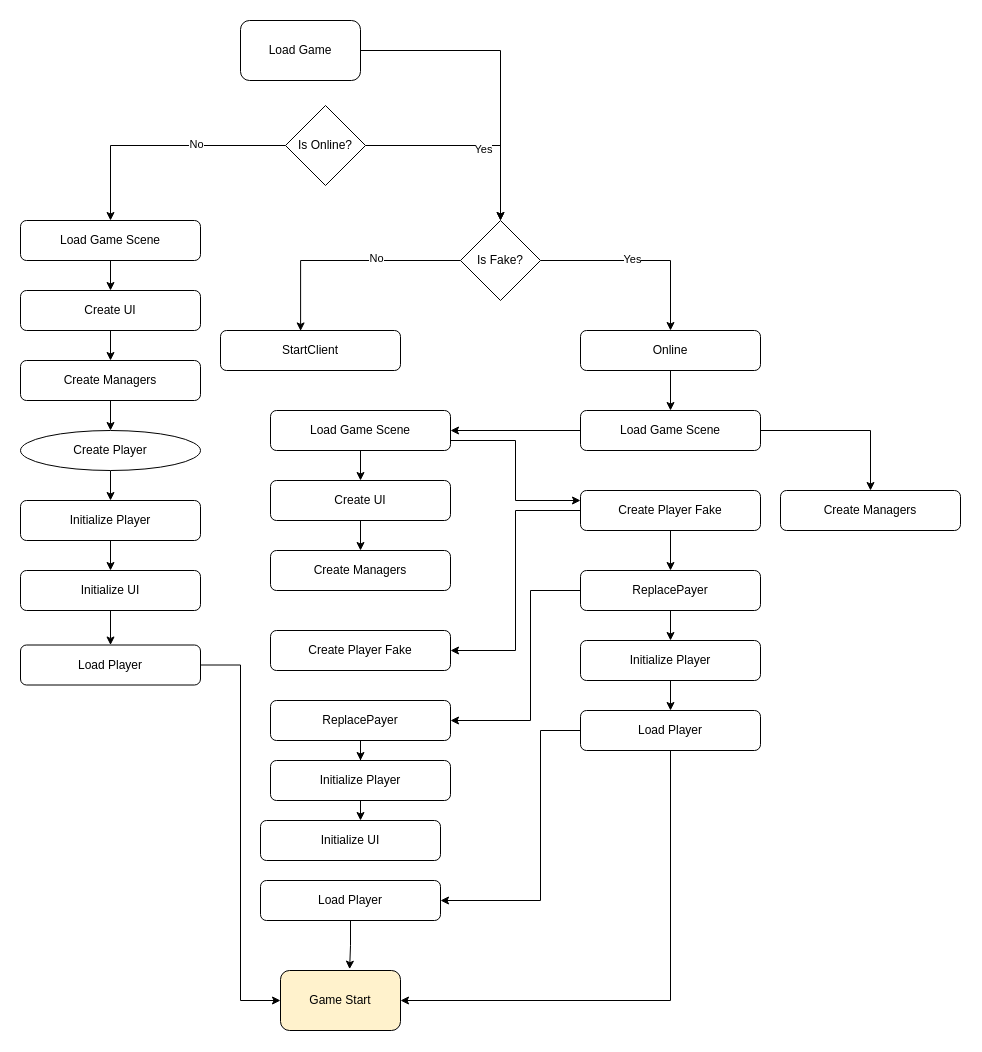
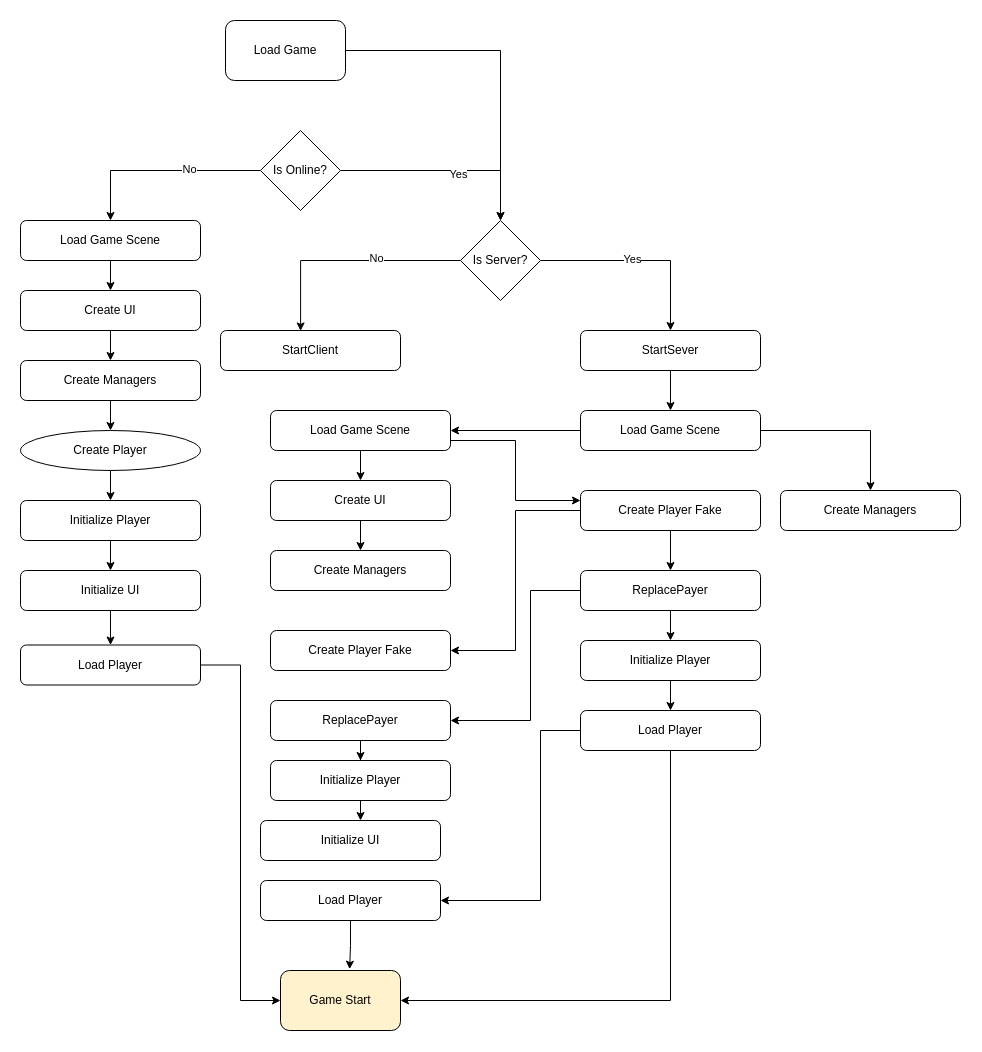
(301, 51) -> (286, 51)
(326, 146) -> (301, 171)
(501, 261) -> (501, 261)
(671, 351) -> (671, 351)
